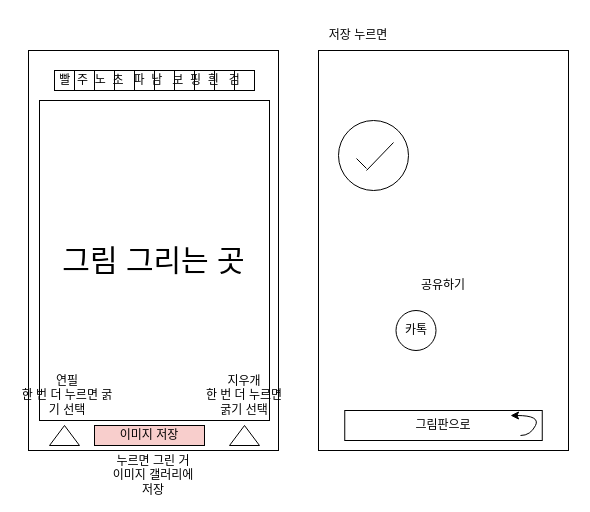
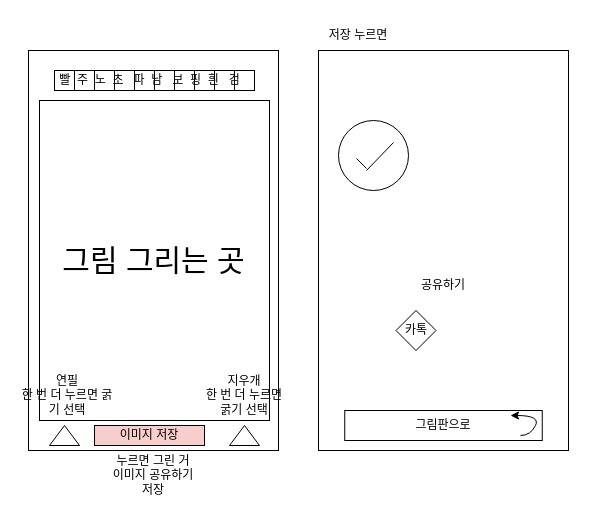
(416, 331) -> (416, 331)
(154, 476) -> (154, 476)
